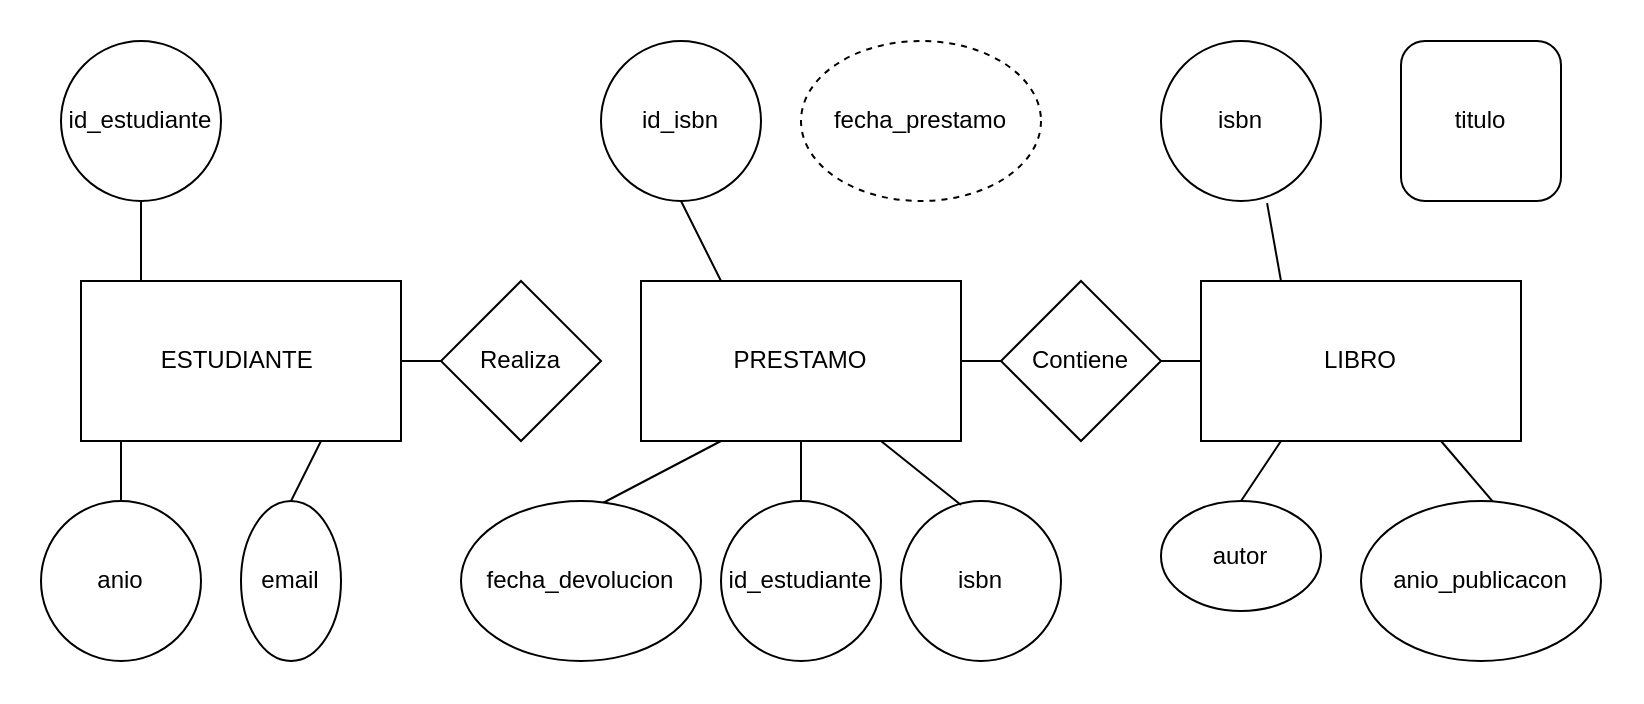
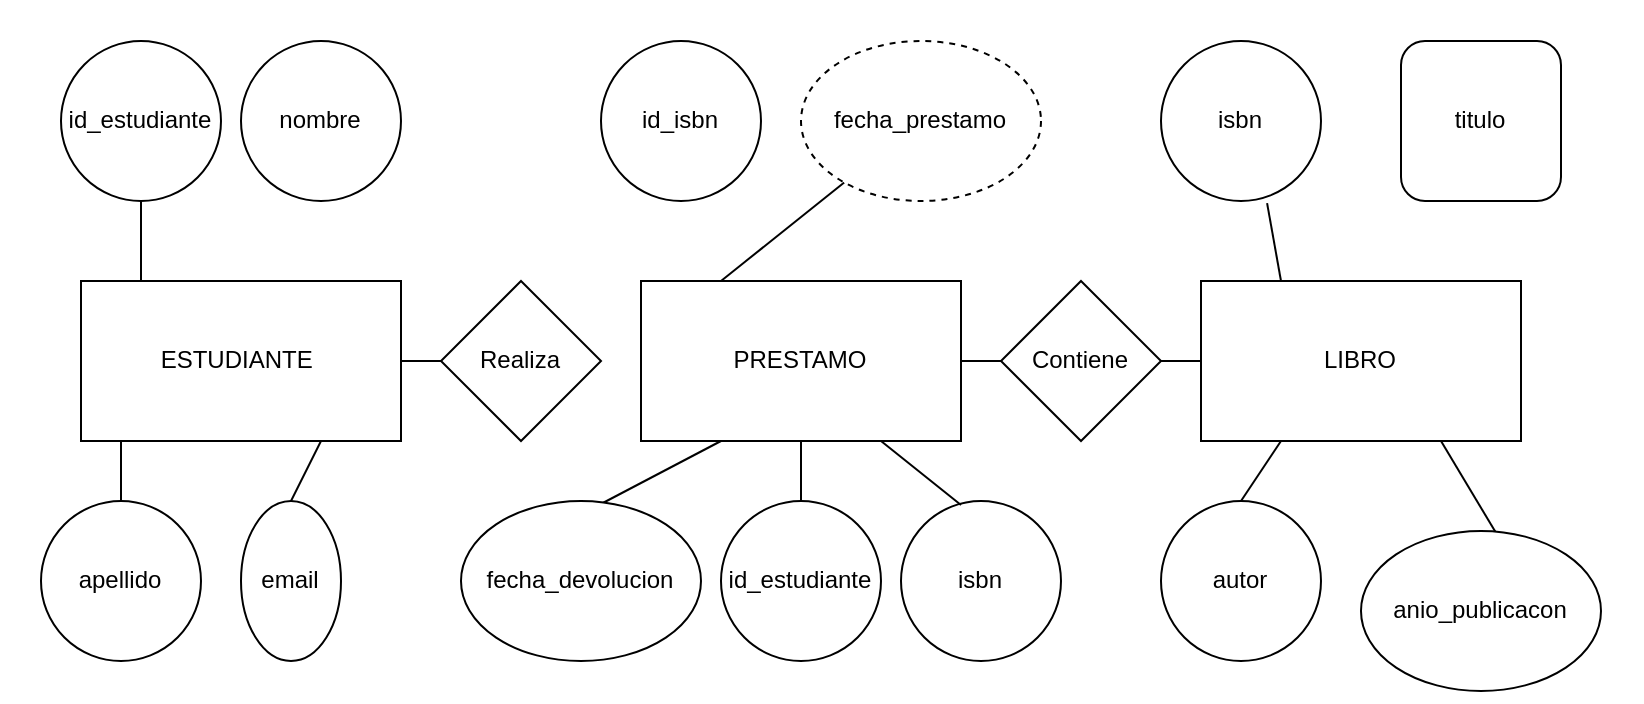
none -> (321, 121)
(701, 241) -> (782, 232)
(1241, 556) -> (1241, 581)
(121, 581) -> (121, 581)
(1481, 581) -> (1481, 611)
